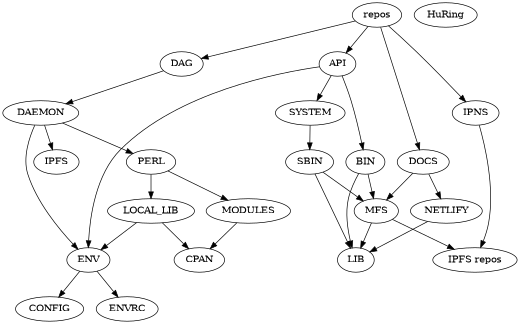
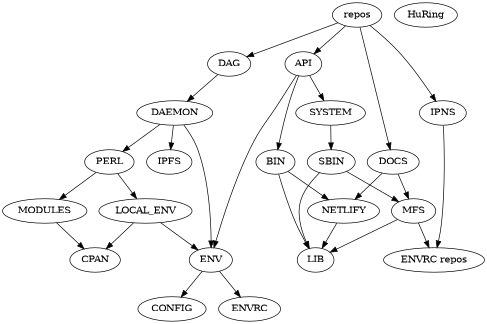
(370, 183) -> (304, 183)
(151, 211) -> (145, 211)
(475, 260) -> (434, 260)
